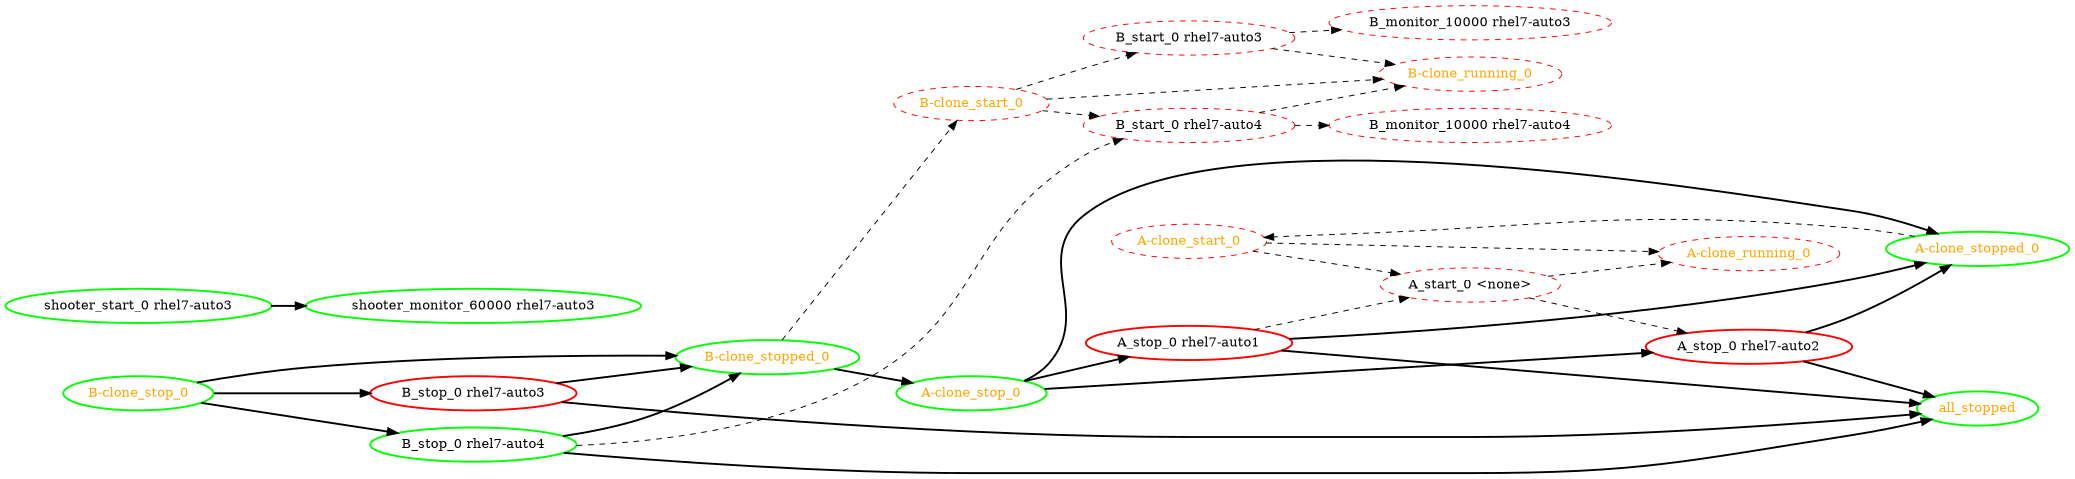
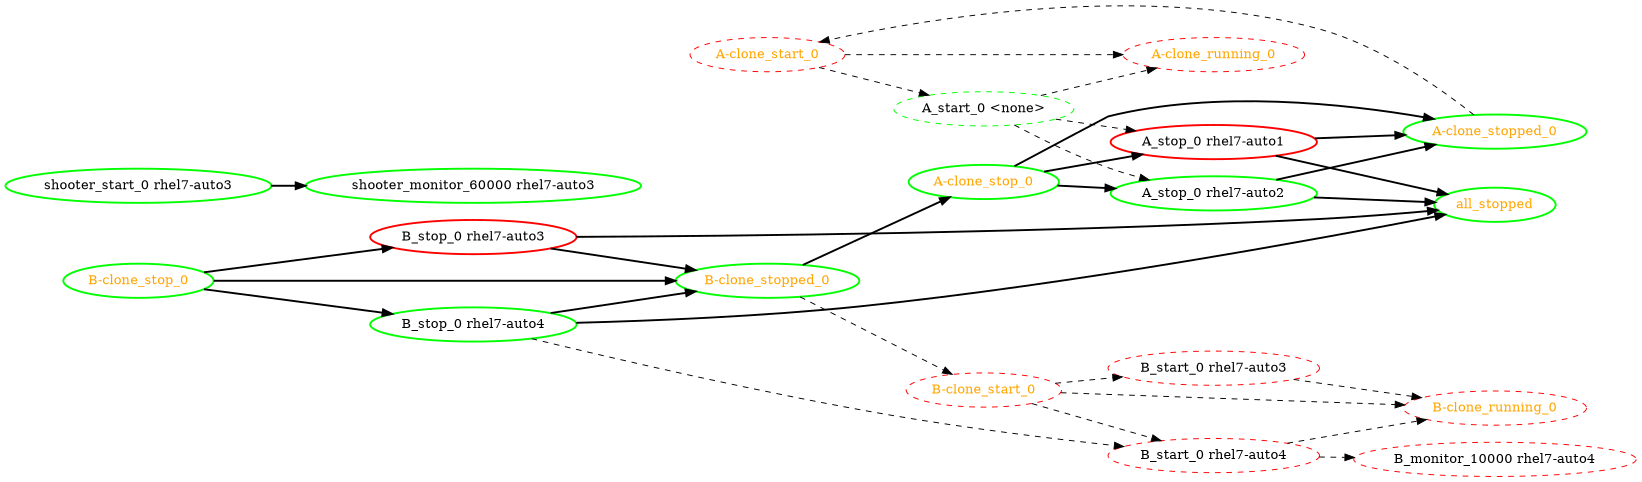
(1470, 23) -> none
(1470, 285) -> (984, 109)
(1327, 315) -> (1082, 123)
(1749, 347) -> (1214, 193)
